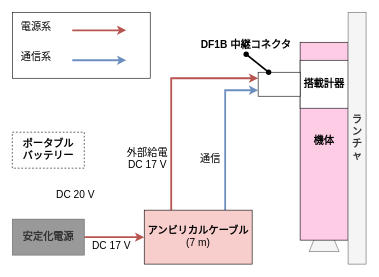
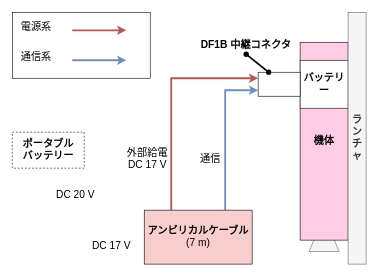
(324, 84) -> (324, 84)
(48, 237) -> none
(111, 237) -> none
